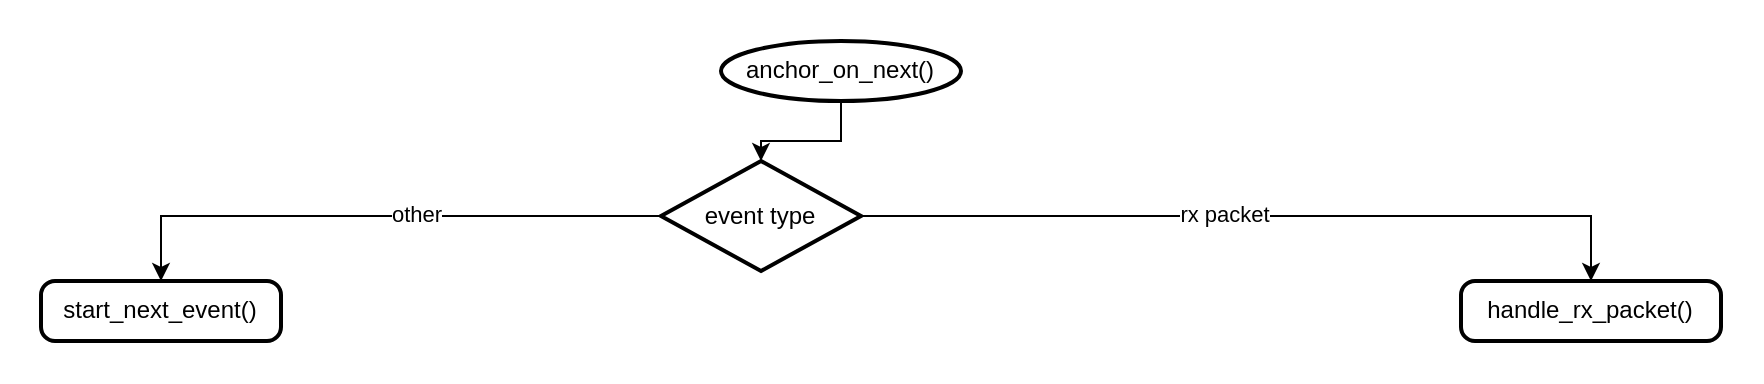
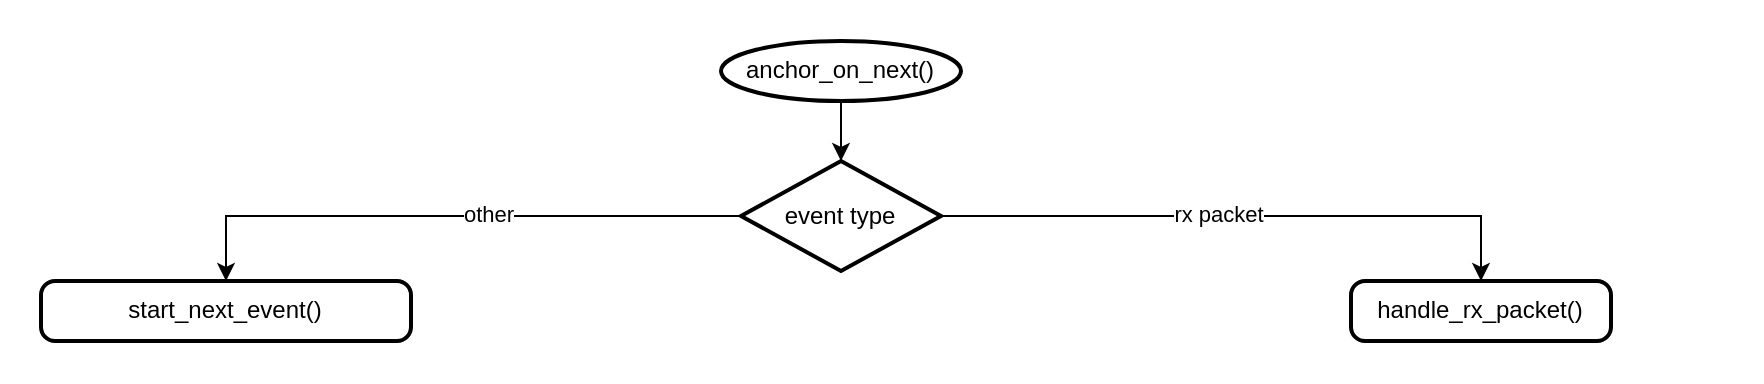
(761, 216) -> (841, 216)
(161, 311) -> (226, 311)
(1591, 311) -> (1481, 311)
